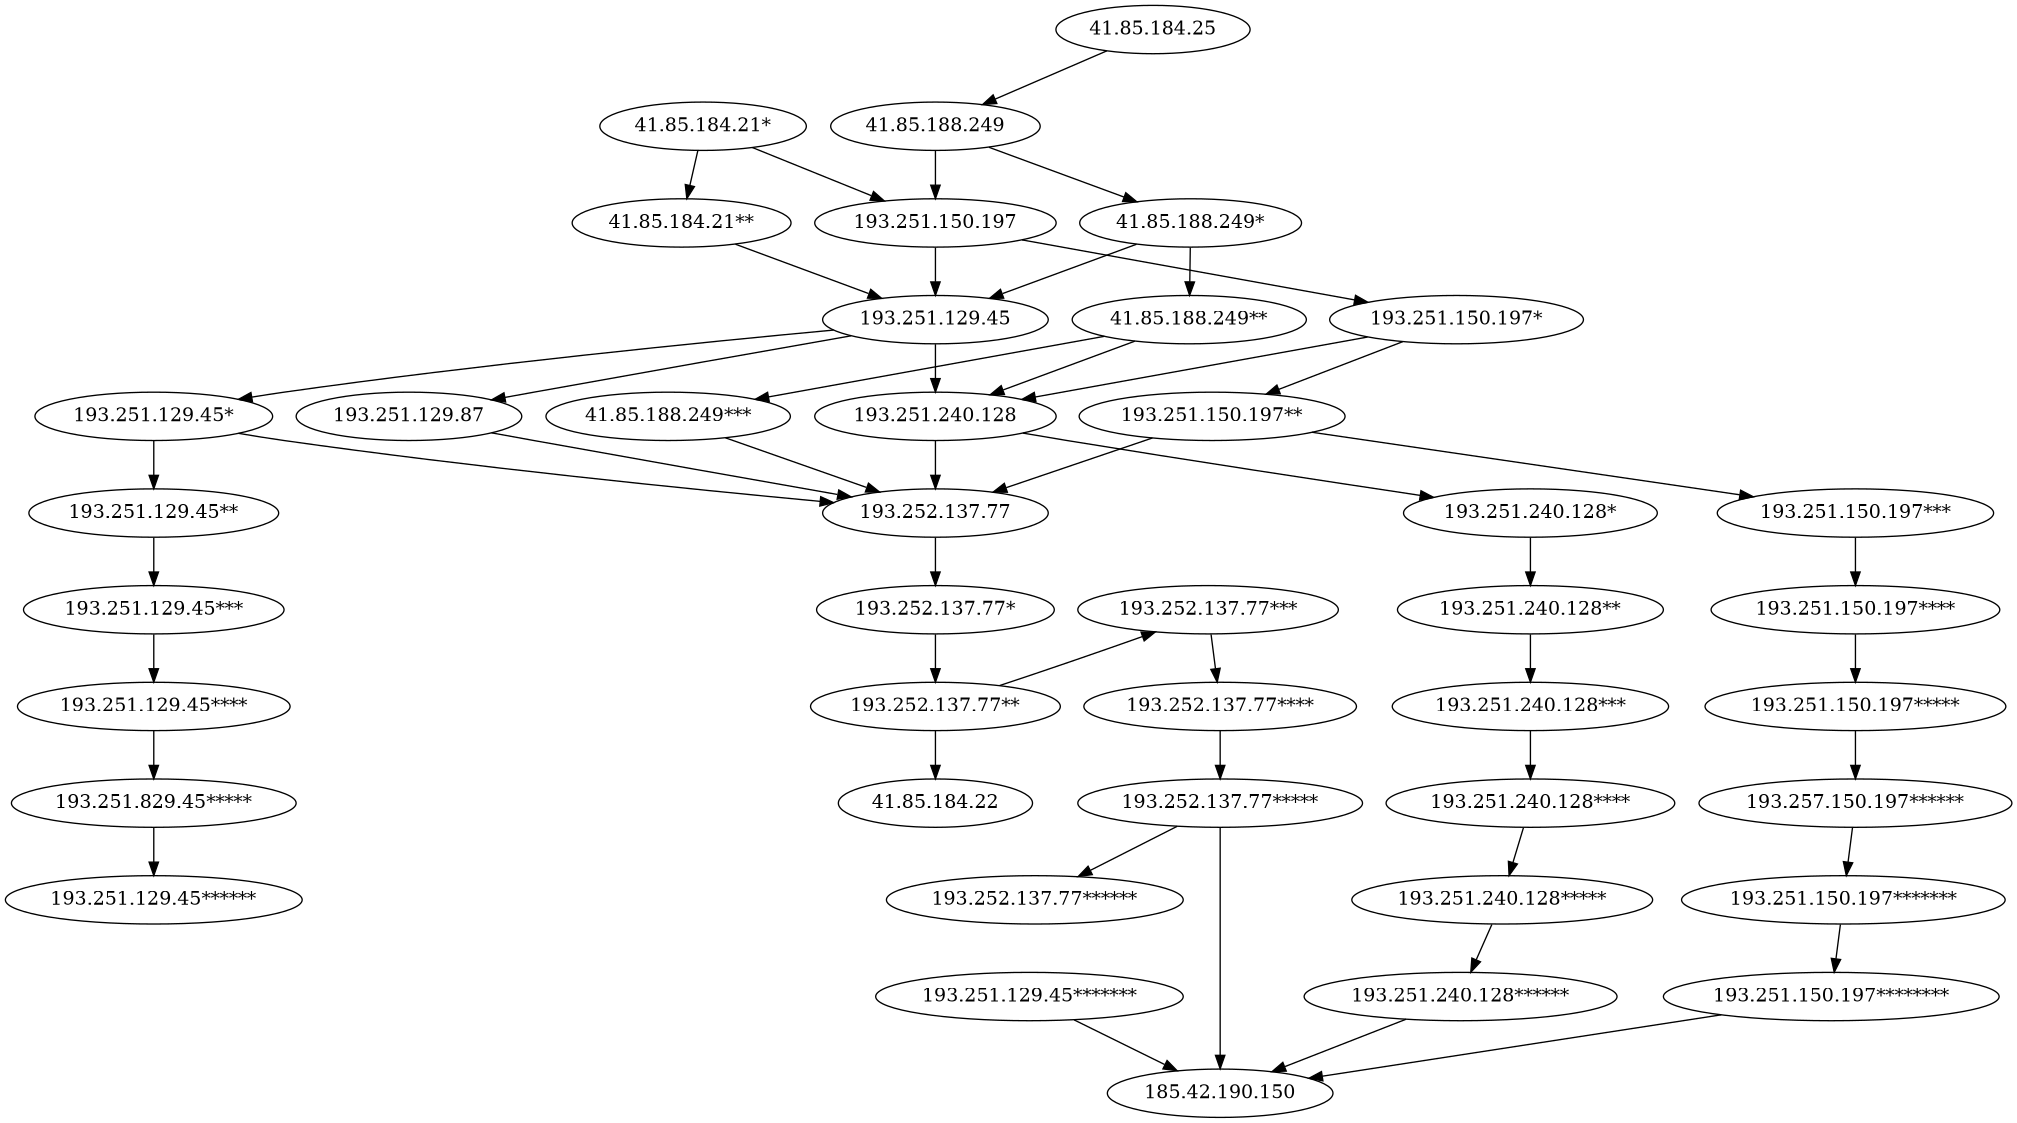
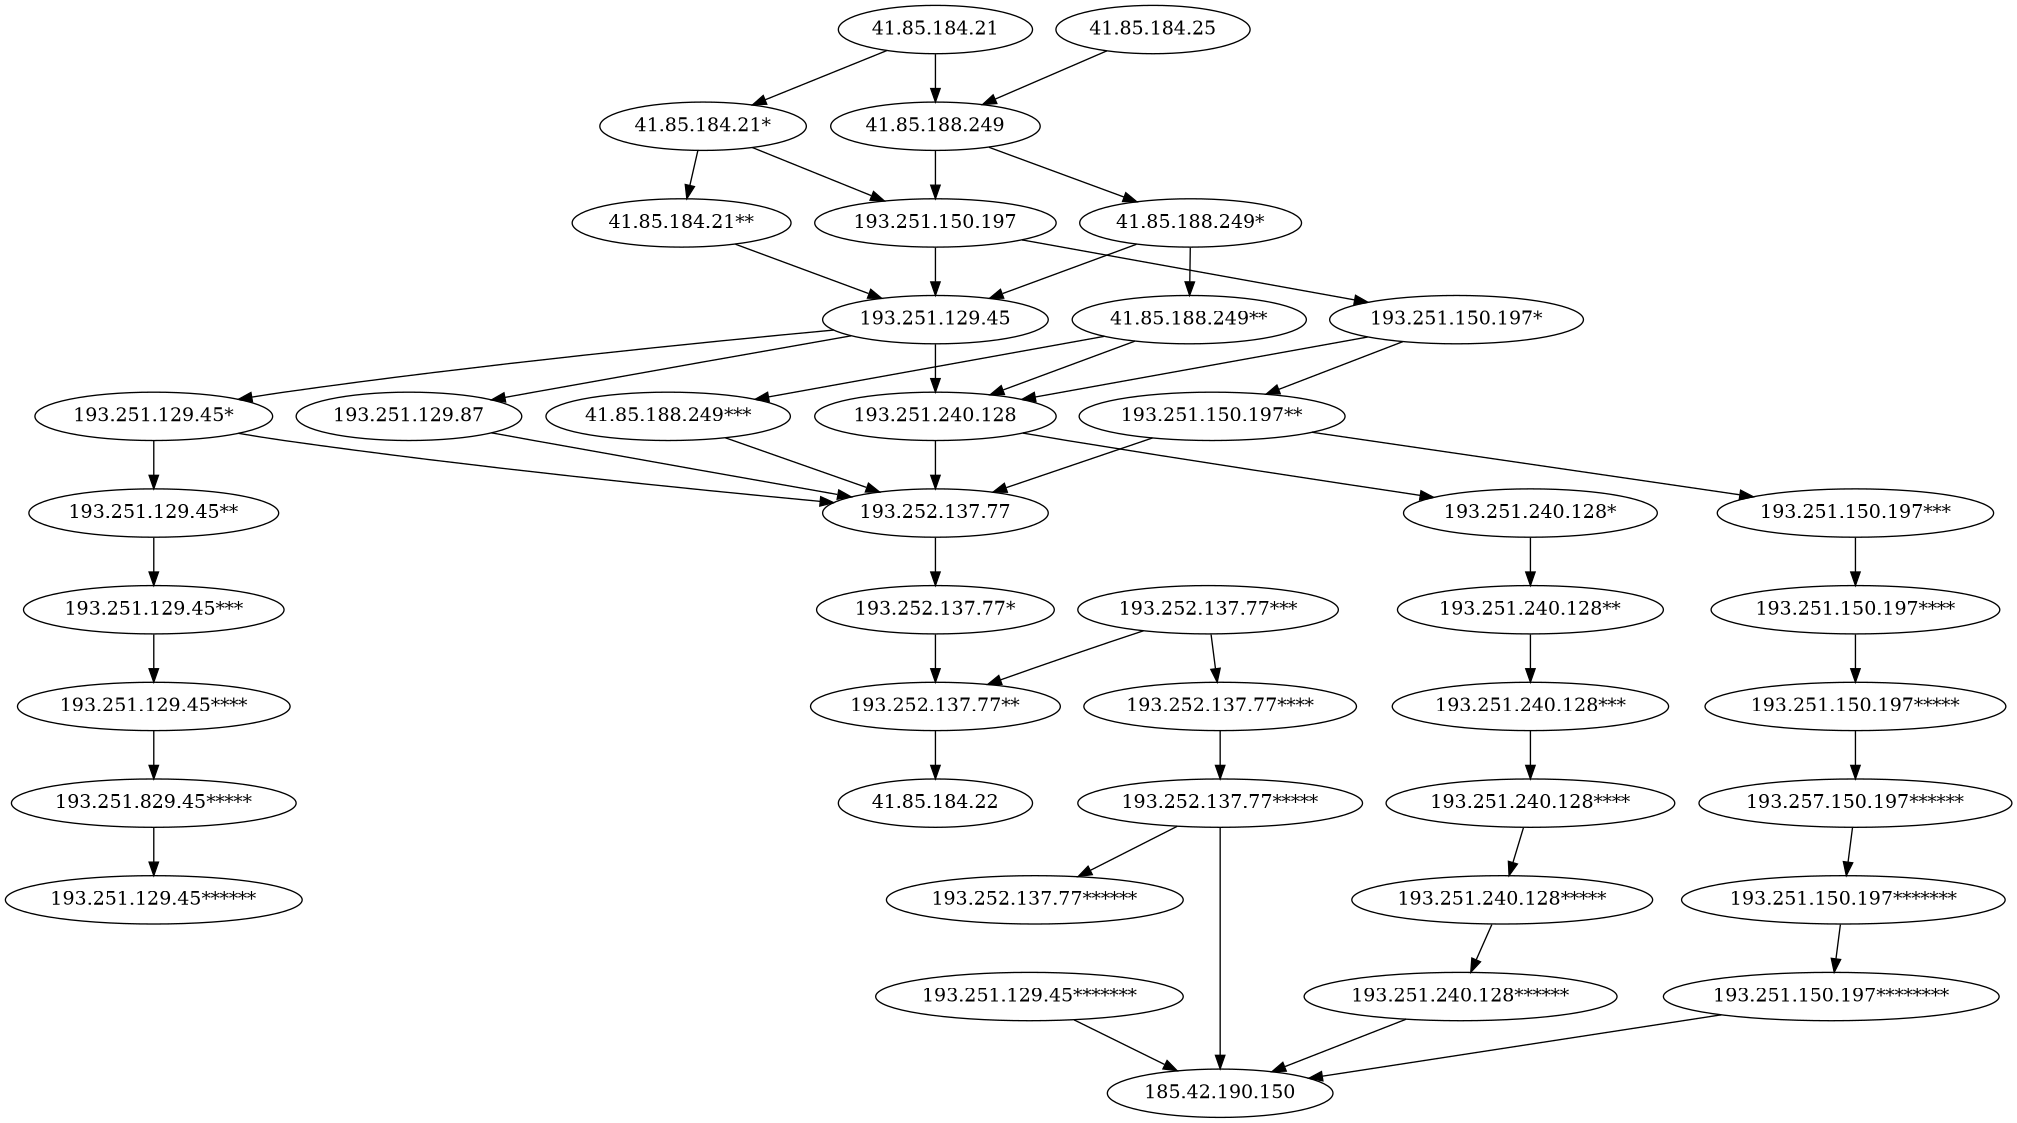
none -> (935, 30)
(1071, 661) -> (1072, 655)
